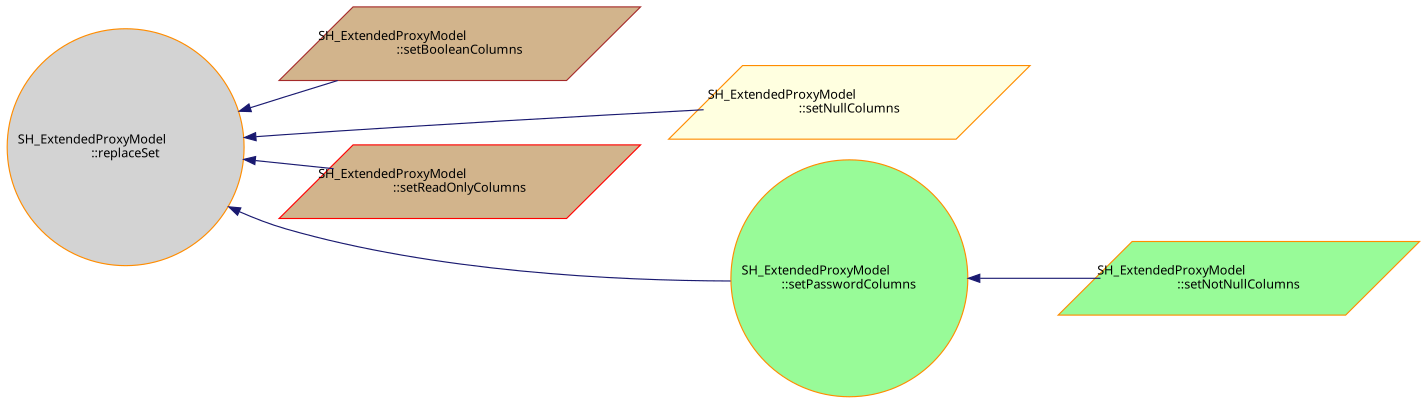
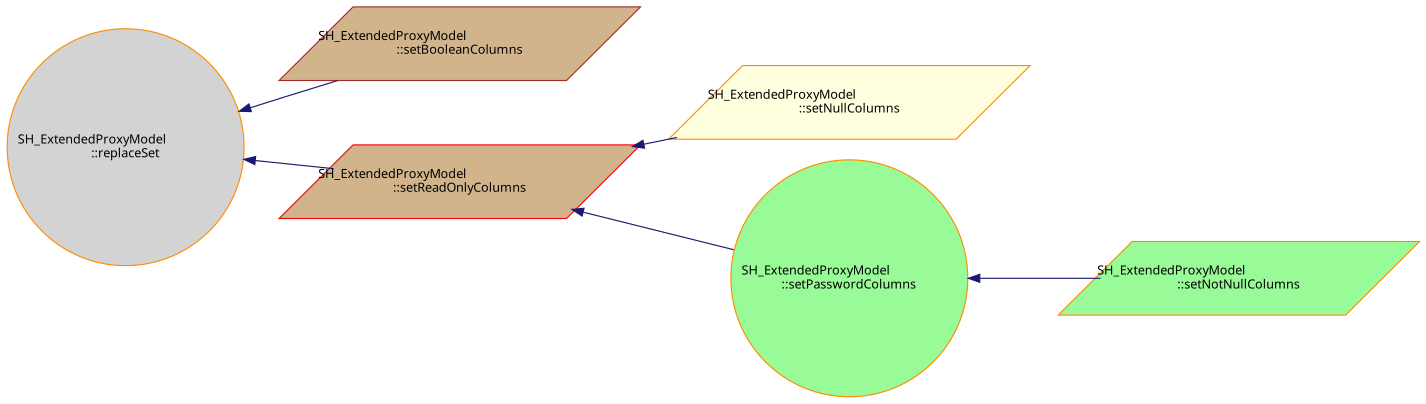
(480, 122) -> (660, 141)
(482, 266) -> (659, 231)
